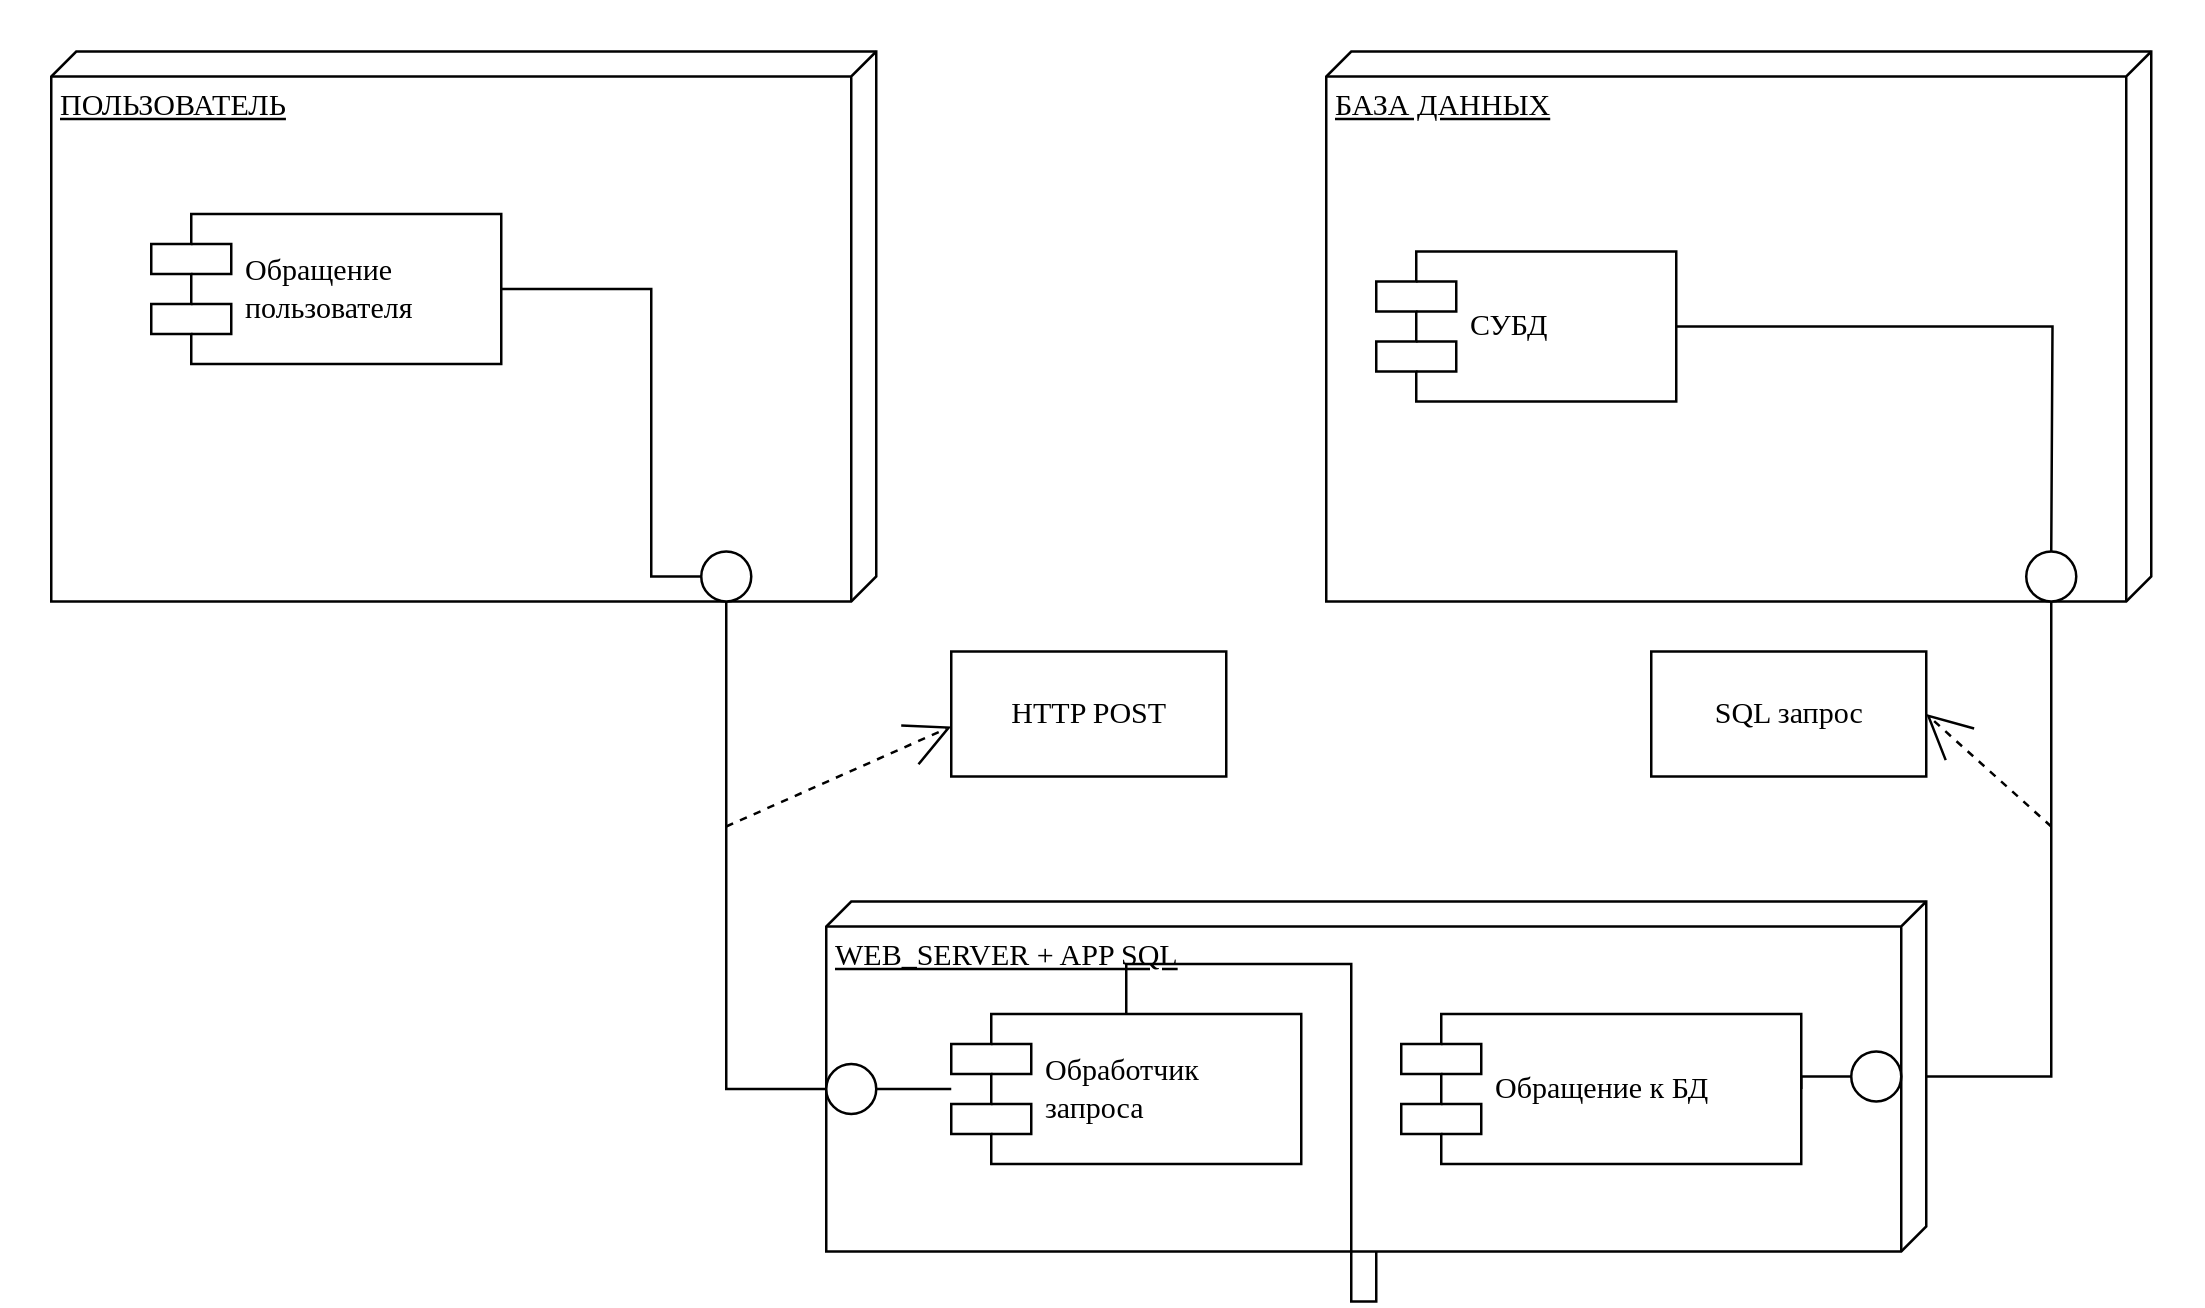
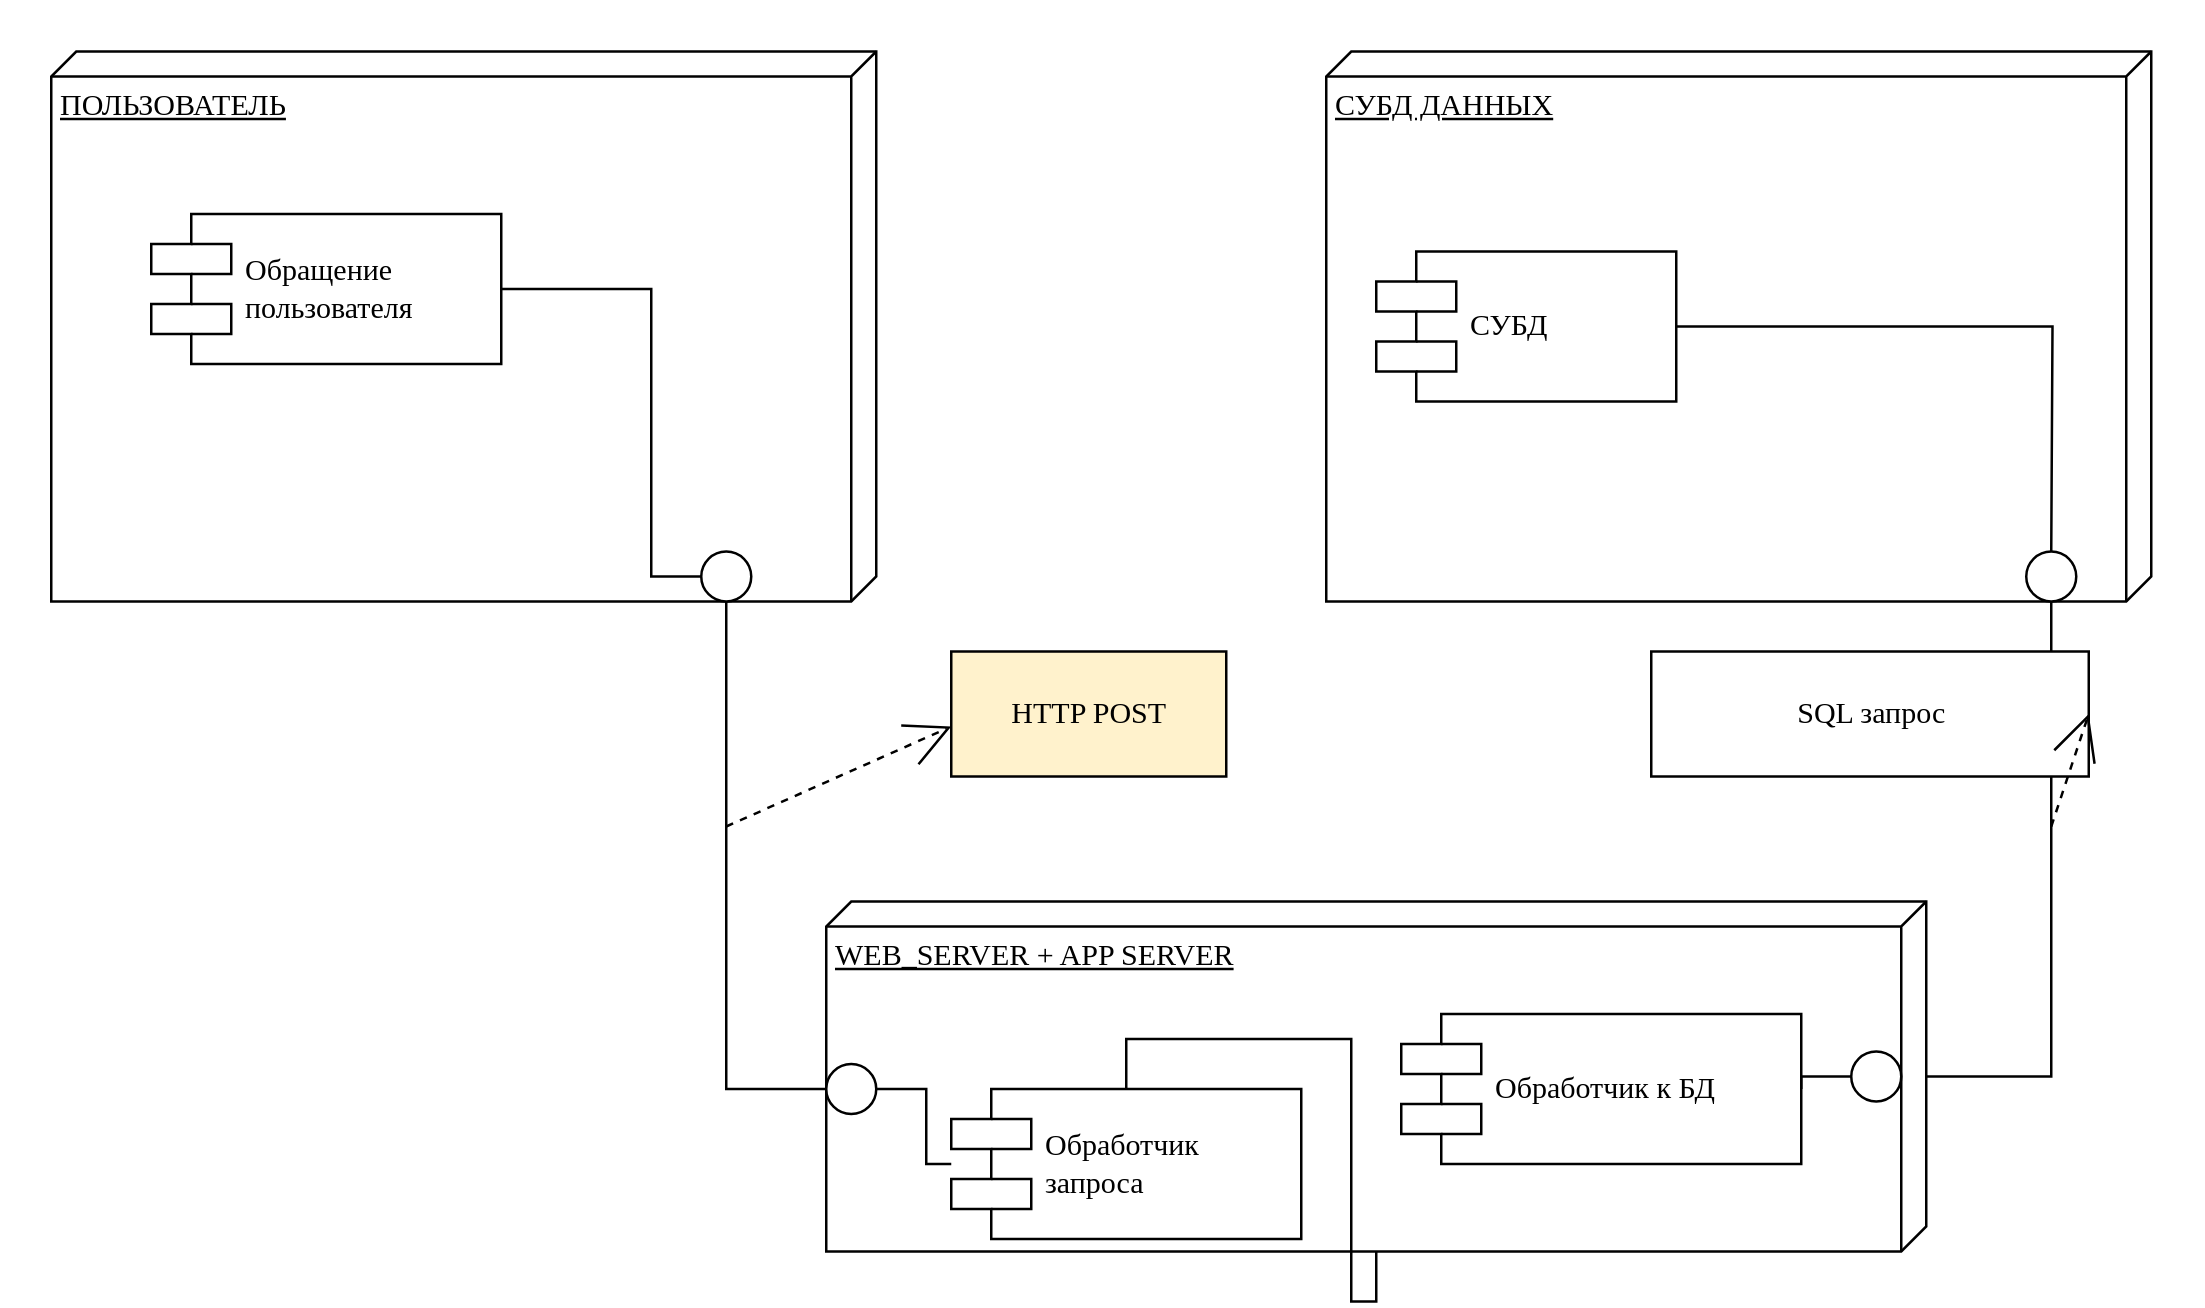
(1425, 107) -> (1425, 107)
(1089, 714) -> (1089, 714)
(1789, 714) -> (1870, 714)
(993, 957) -> (1018, 957)
(1126, 1089) -> (1126, 1164)
(1606, 1089) -> (1614, 1089)
